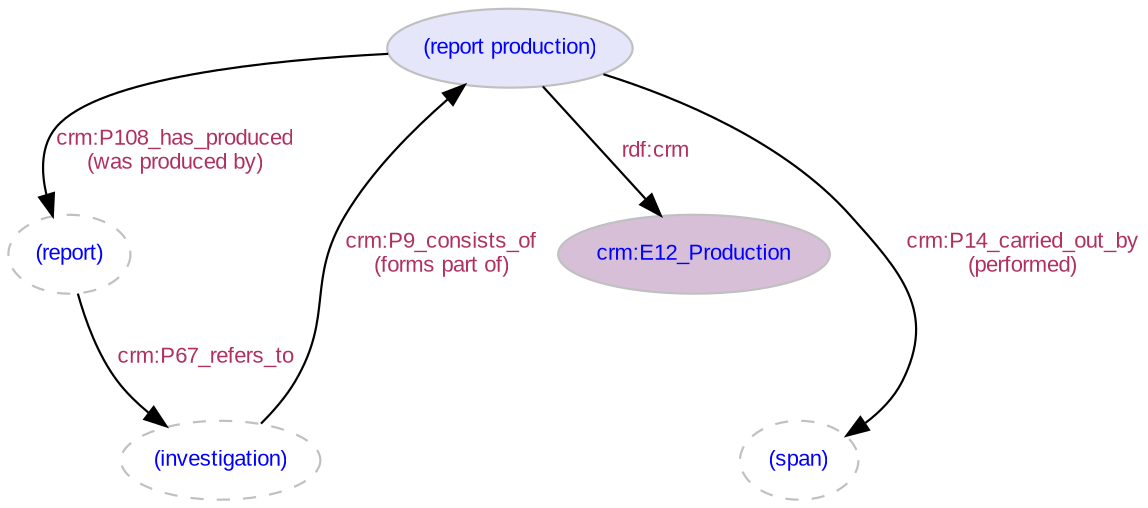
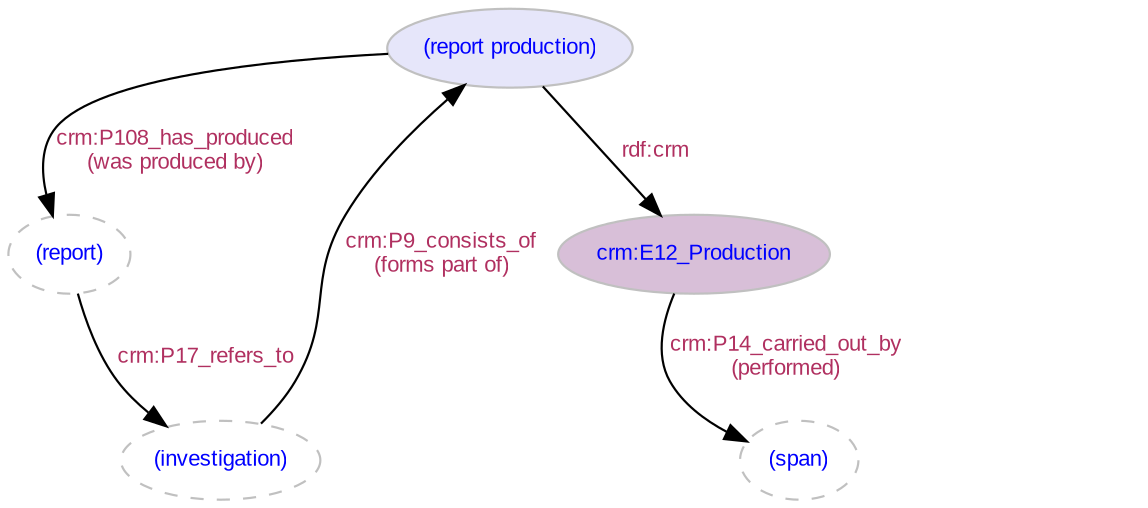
(835, 200) -> (667, 375)
(206, 357) -> (206, 357)
